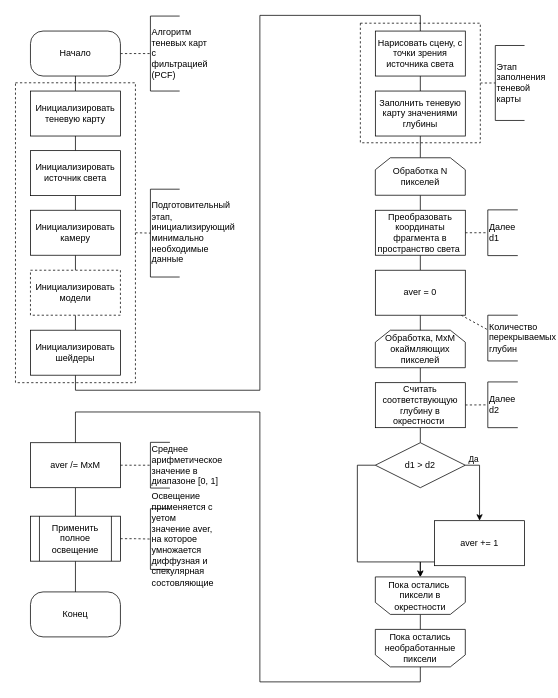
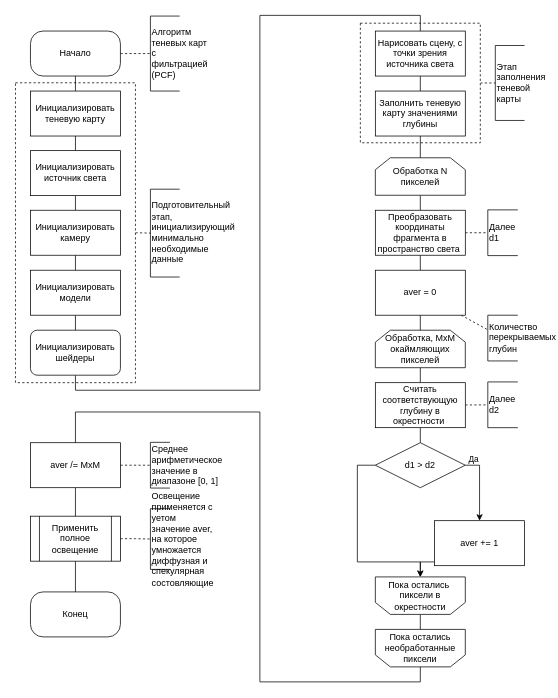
(75, 293) -> (75, 293)
(75, 353) -> (75, 353)
